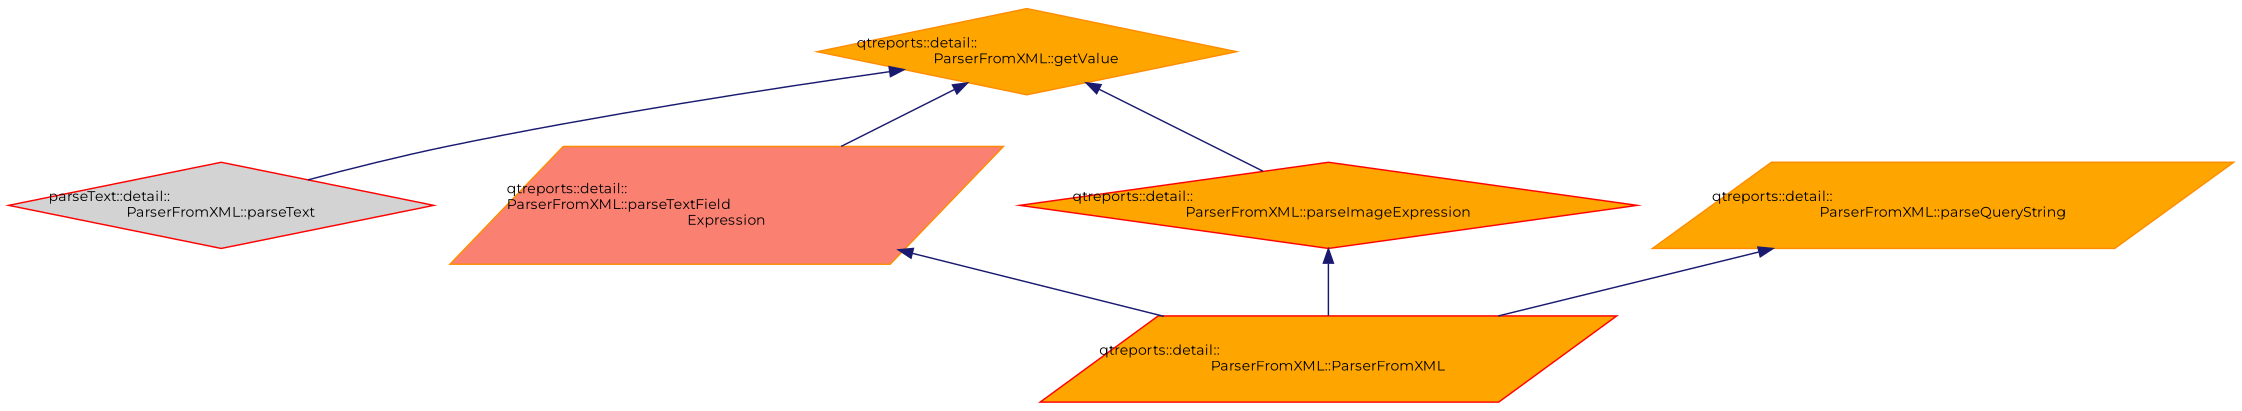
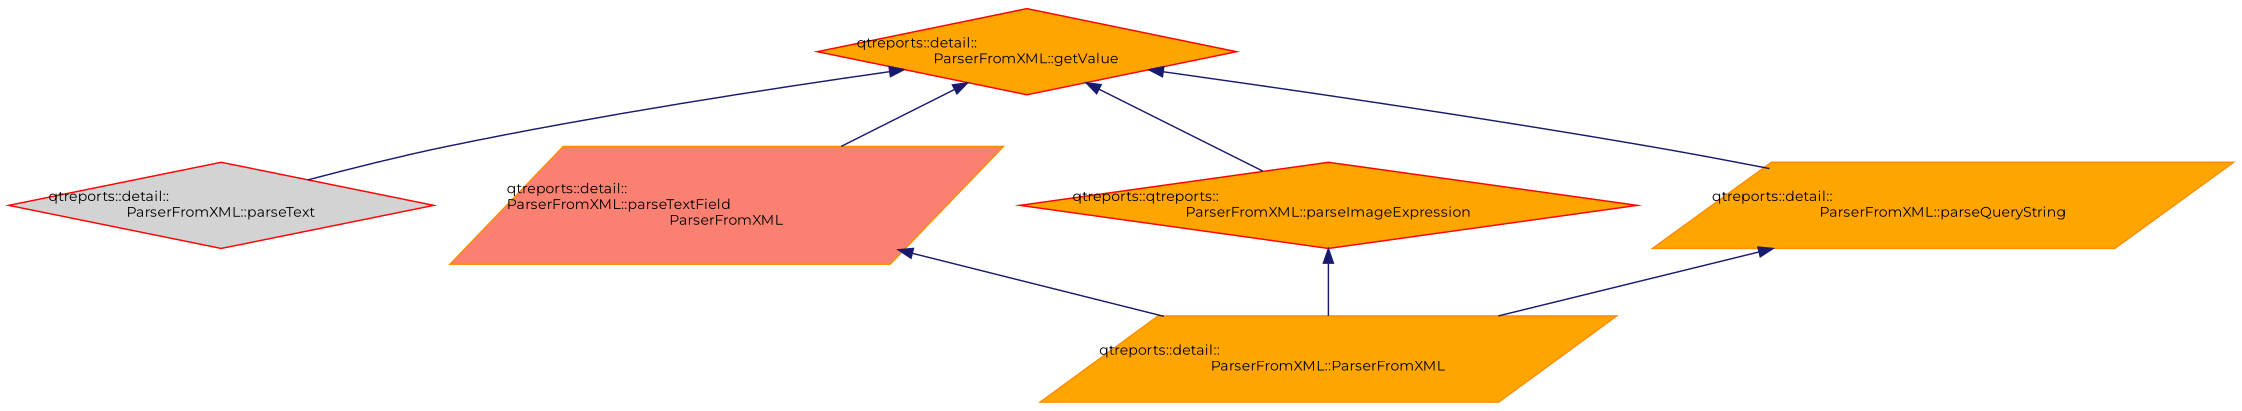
(1027, 52) -> (1027, 52)
none -> (1467, 117)
(221, 205) -> (221, 205)
(727, 205) -> (727, 205)
(1328, 205) -> (1328, 205)
(1328, 359) -> (1328, 359)
